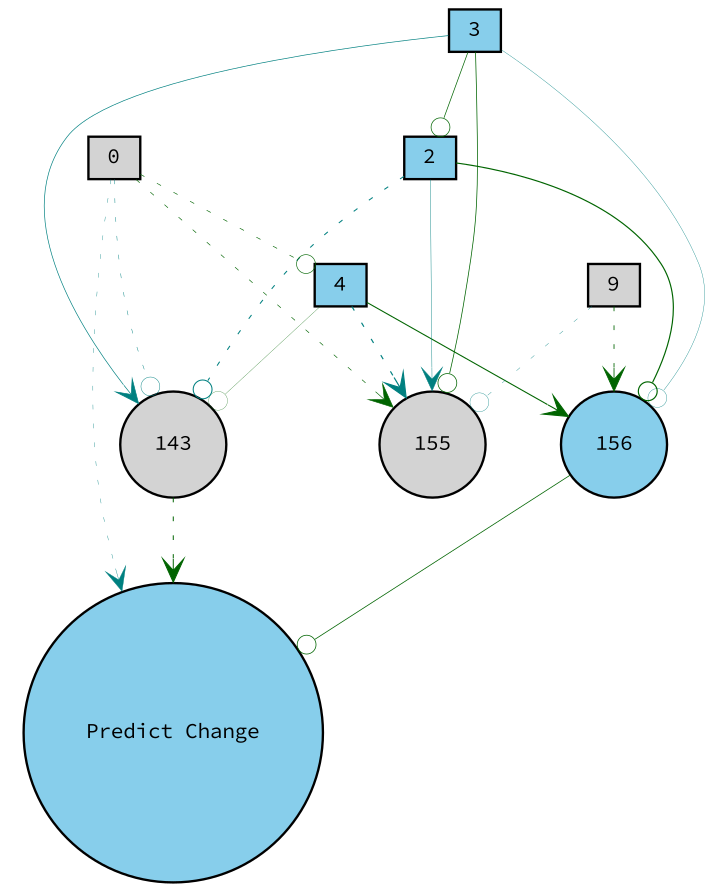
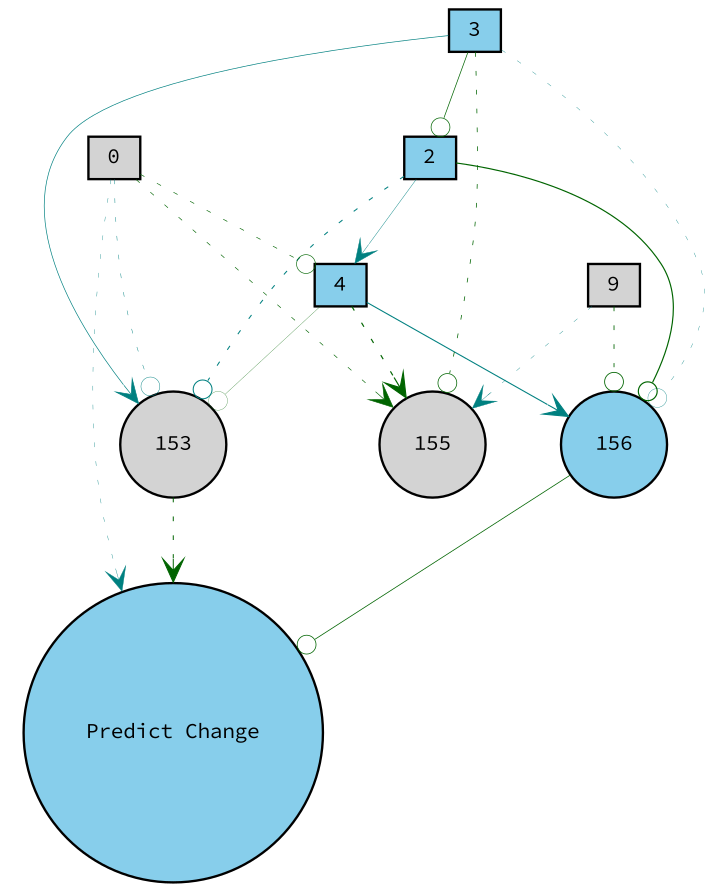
(660, 196) -> (660, 196)
(476, 214) -> (476, 214)
(431, 273) -> (393, 212)
(614, 337) -> (614, 337)
(373, 342) -> (373, 342)
(539, 351) -> (539, 351)
(471, 361) -> (471, 361)
(173, 445) -> (173, 445)
